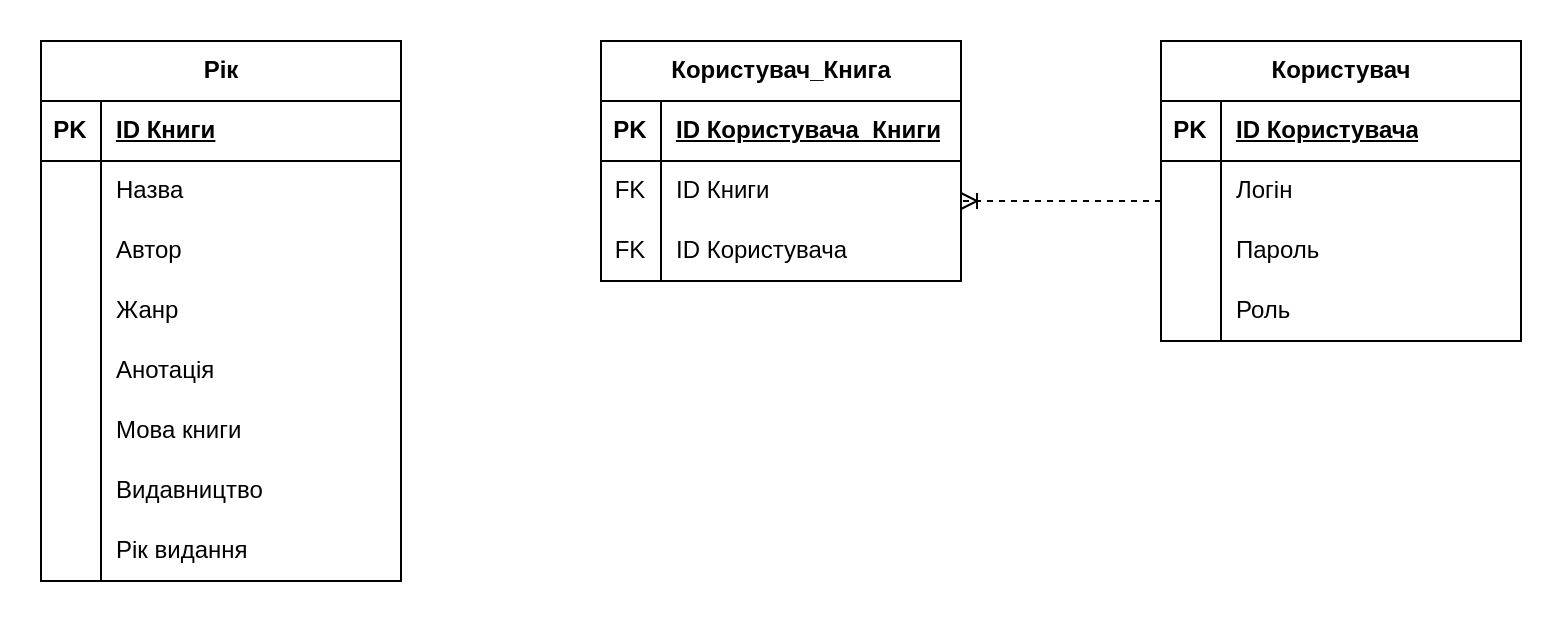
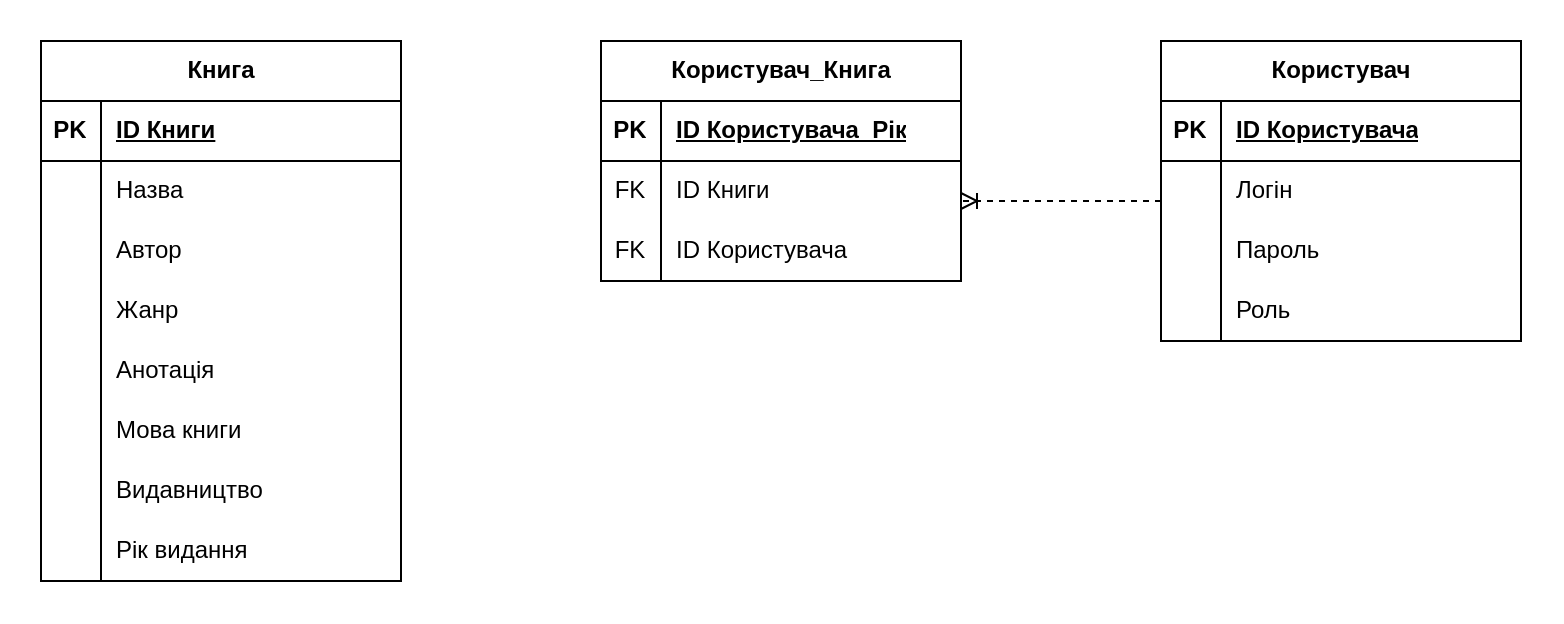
(222, 71) -> (222, 71)
(811, 131) -> (798, 131)
